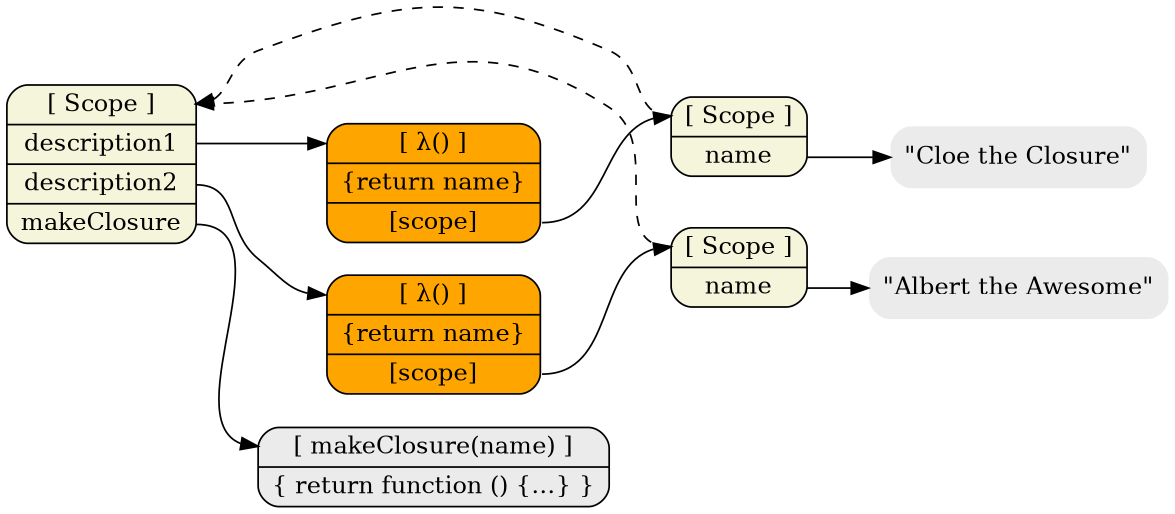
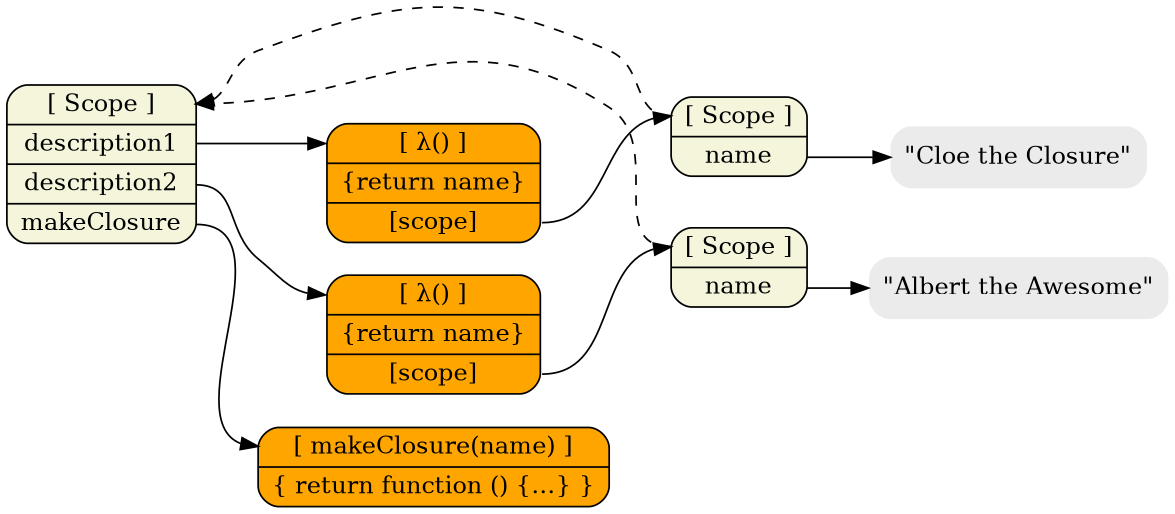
(434, 467) -> (434, 467)
